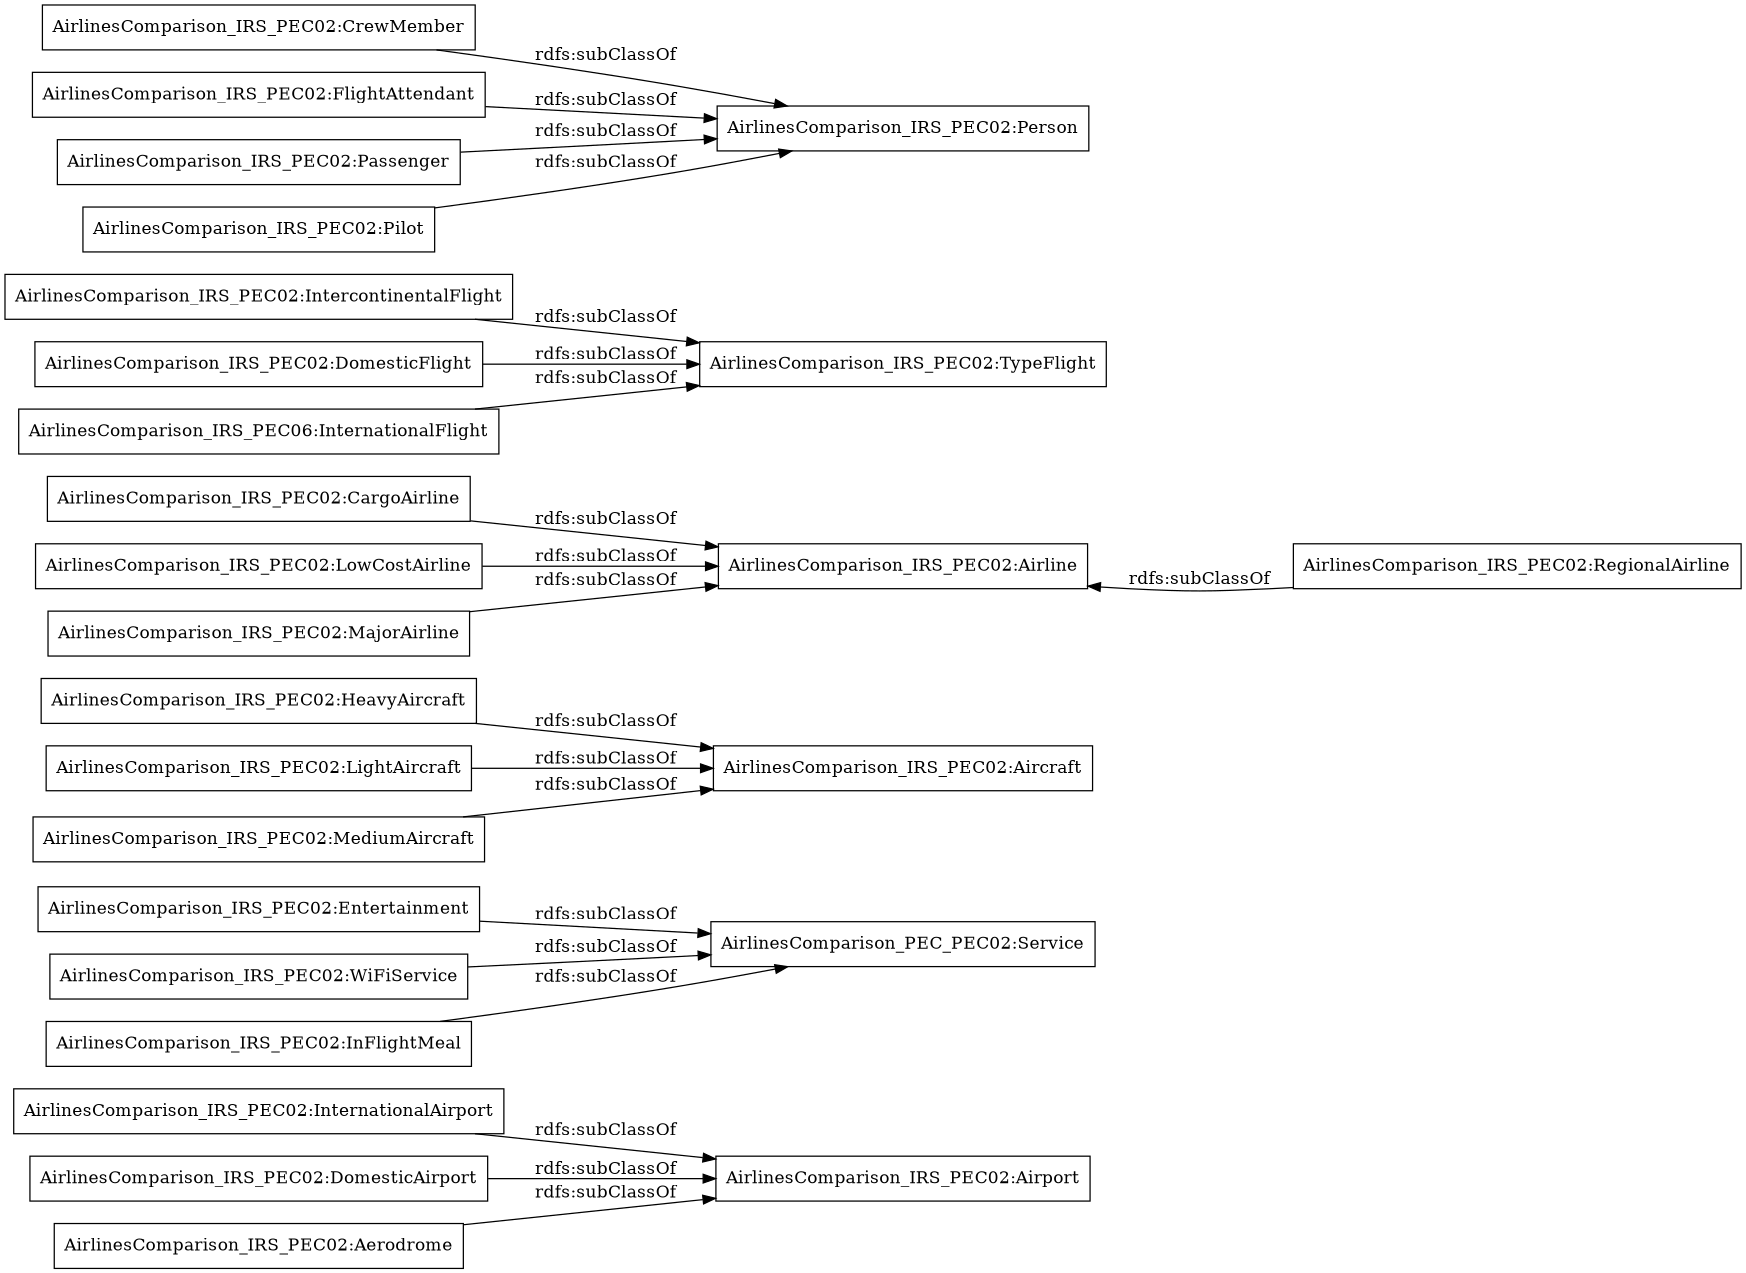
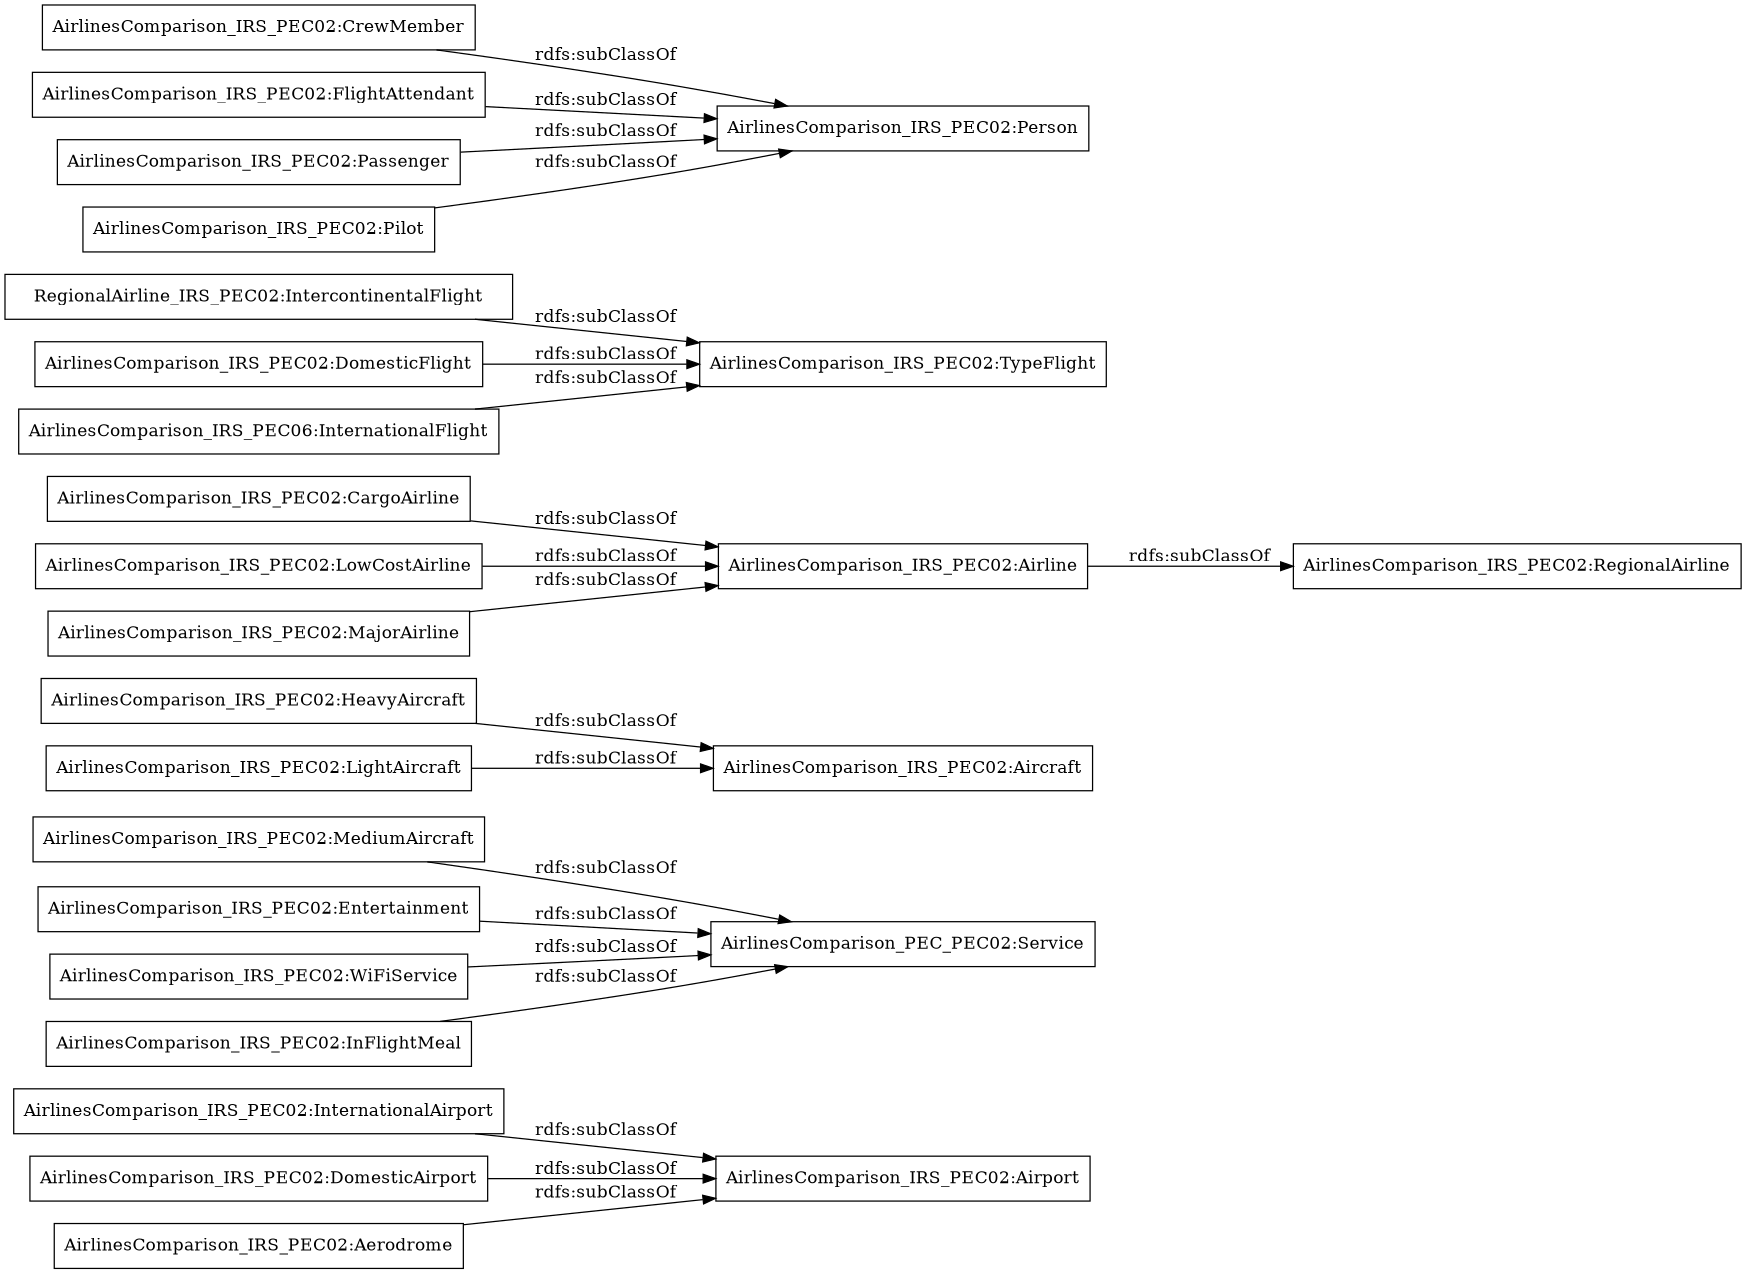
(259, 297) -> (259, 297)
(1197, 591) -> (1184, 566)
(582, 804) -> (603, 888)
